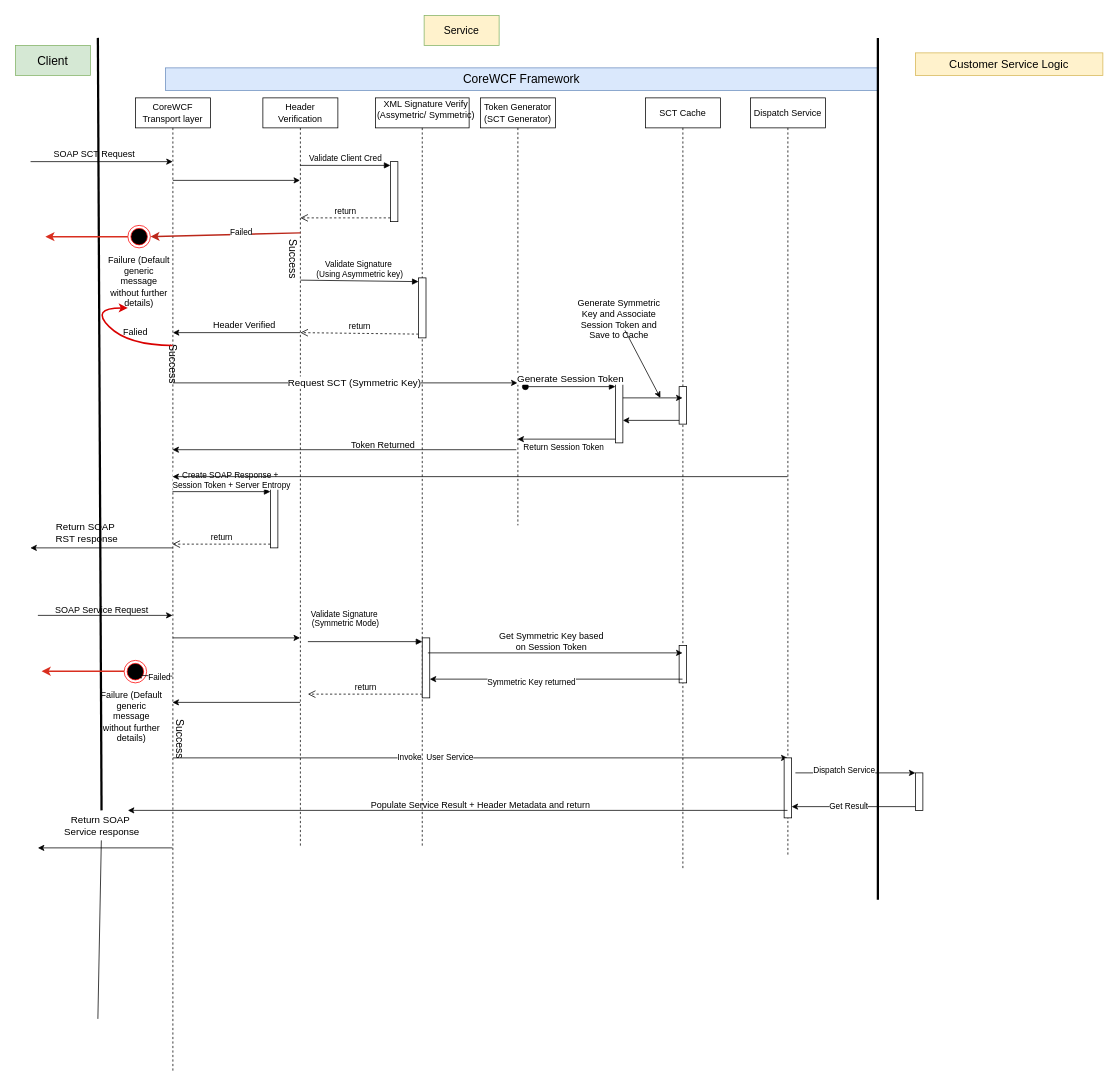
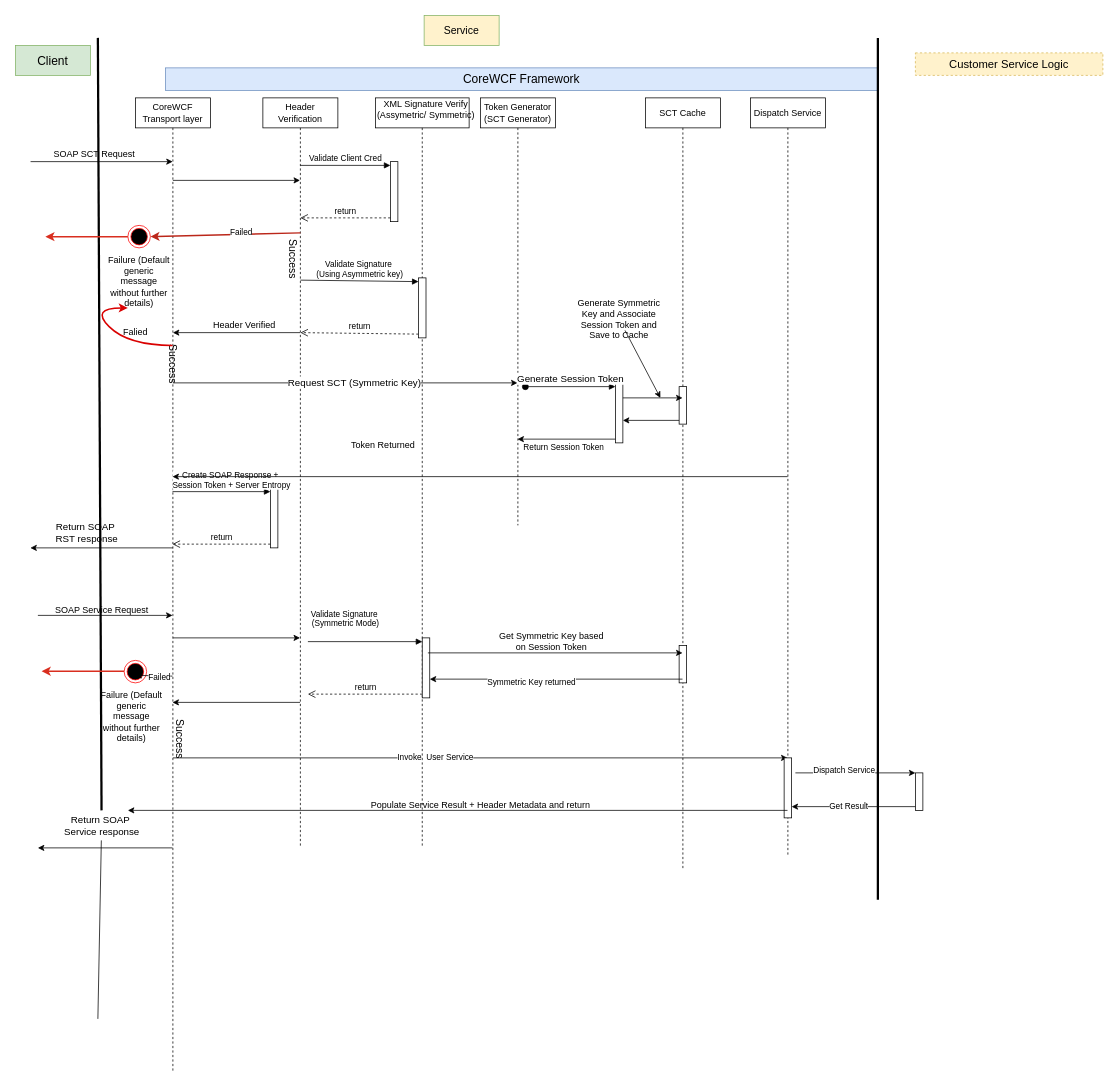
(1009, 64) -> (1009, 64)
(346, 450) -> none
